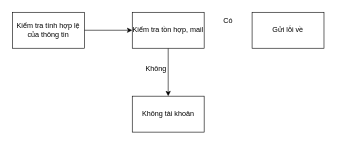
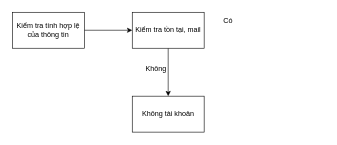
(168, 30) -> (168, 30)
(288, 30) -> none
